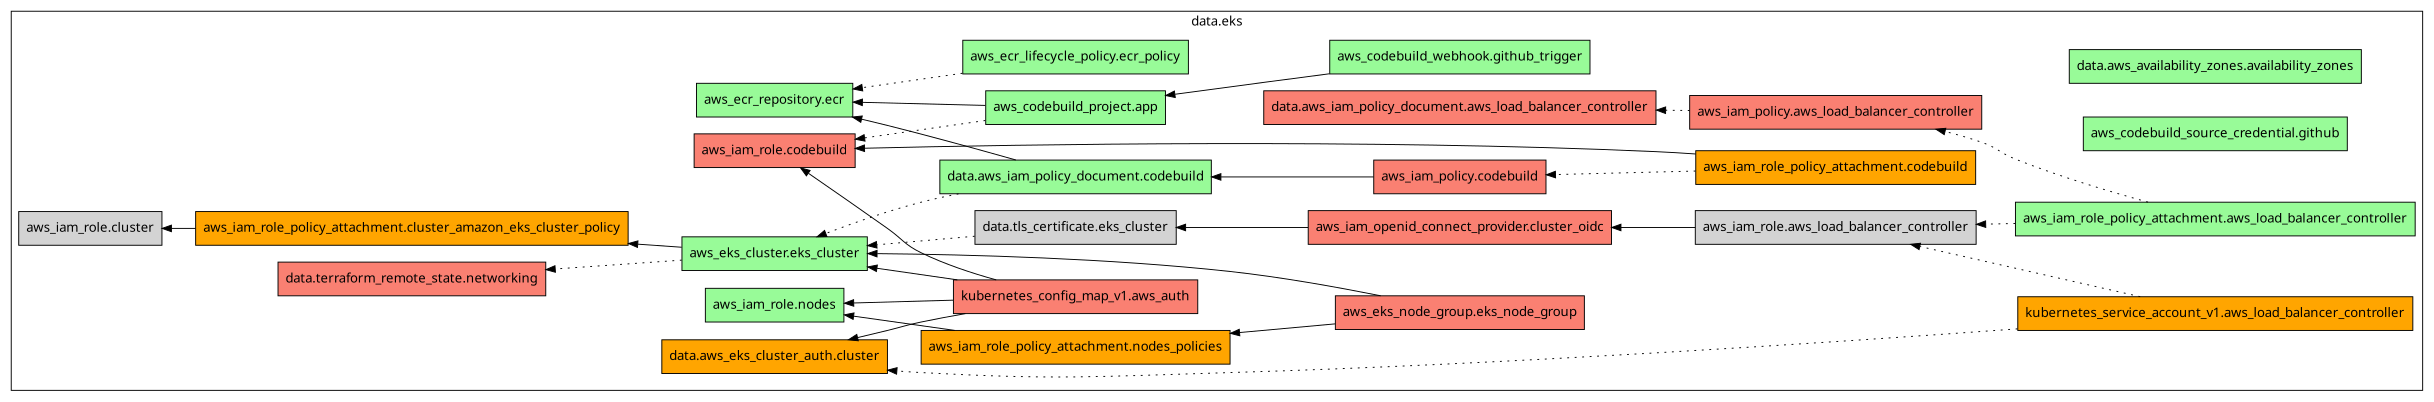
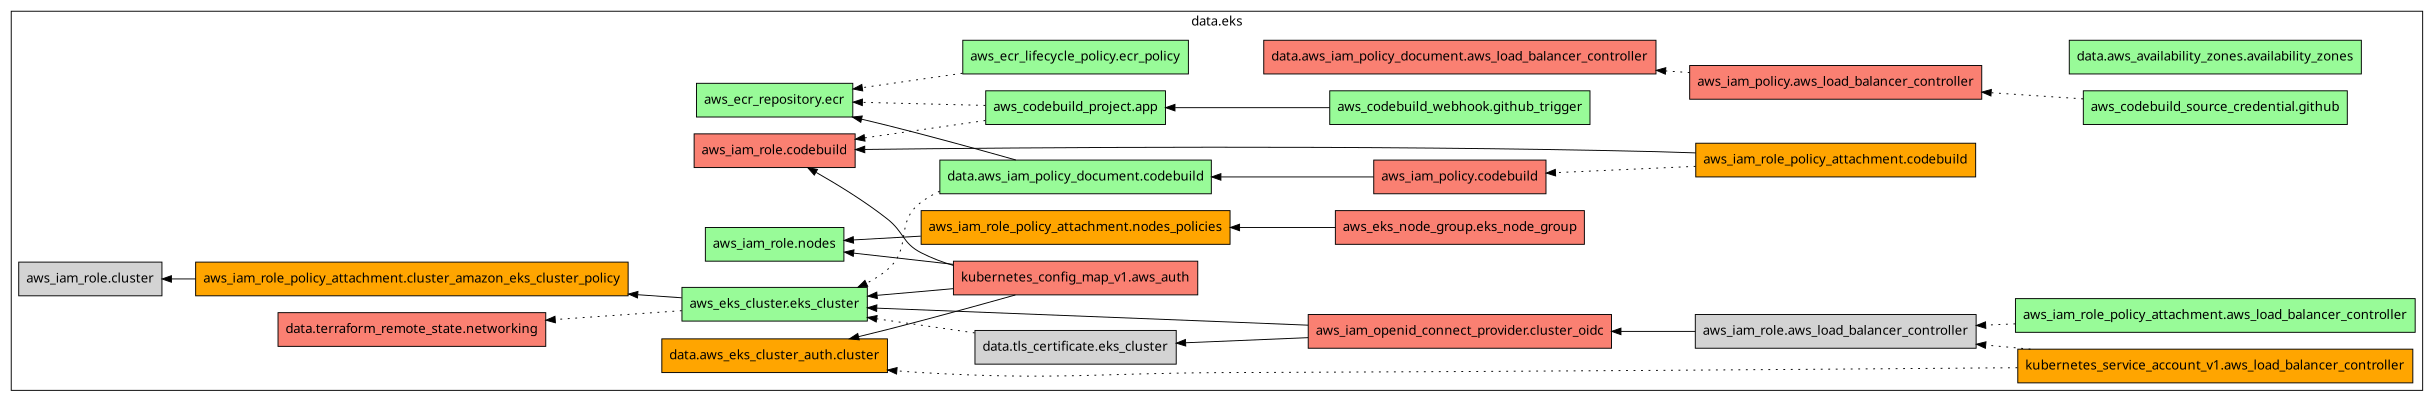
(924, 104) -> (924, 104)
(2045, 170) -> (2037, 96)
(1130, 263) -> (1093, 317)
